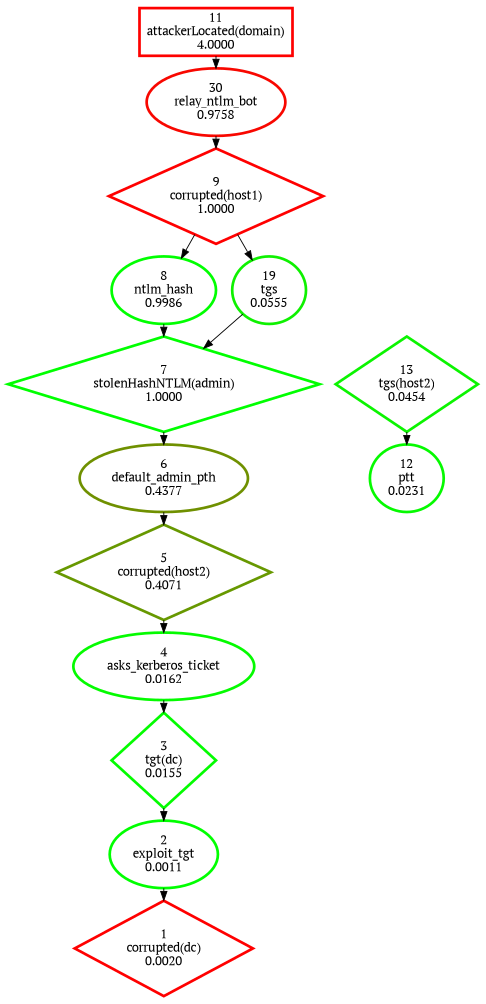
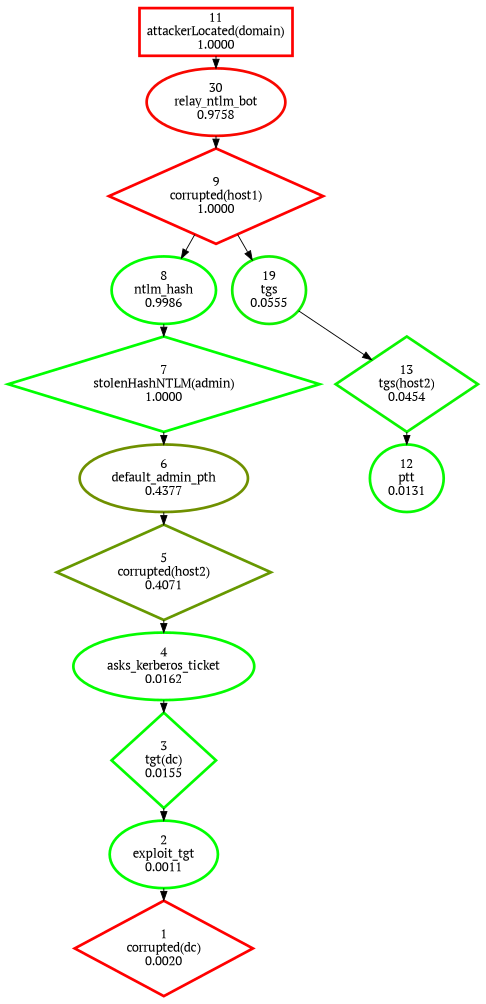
(216, 32) -> (216, 32)
(227, 328) -> (331, 333)
(407, 478) -> (407, 478)
